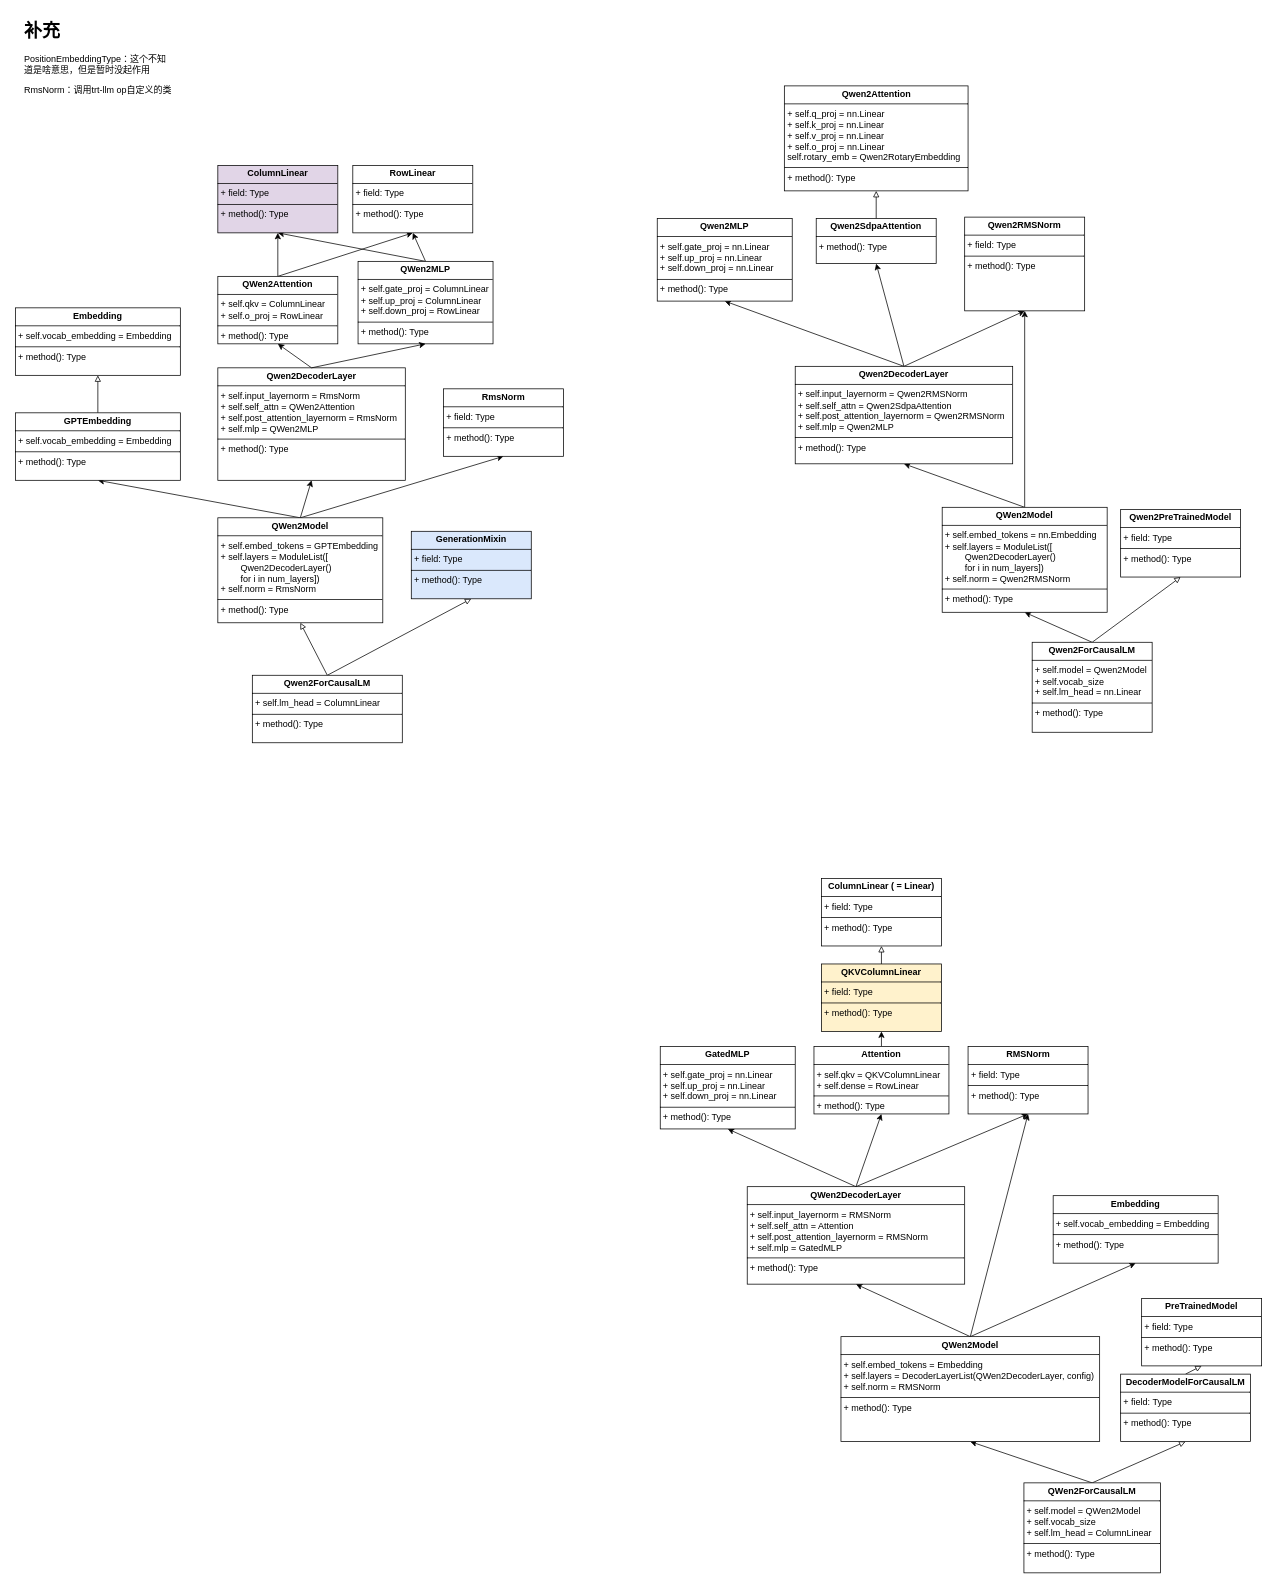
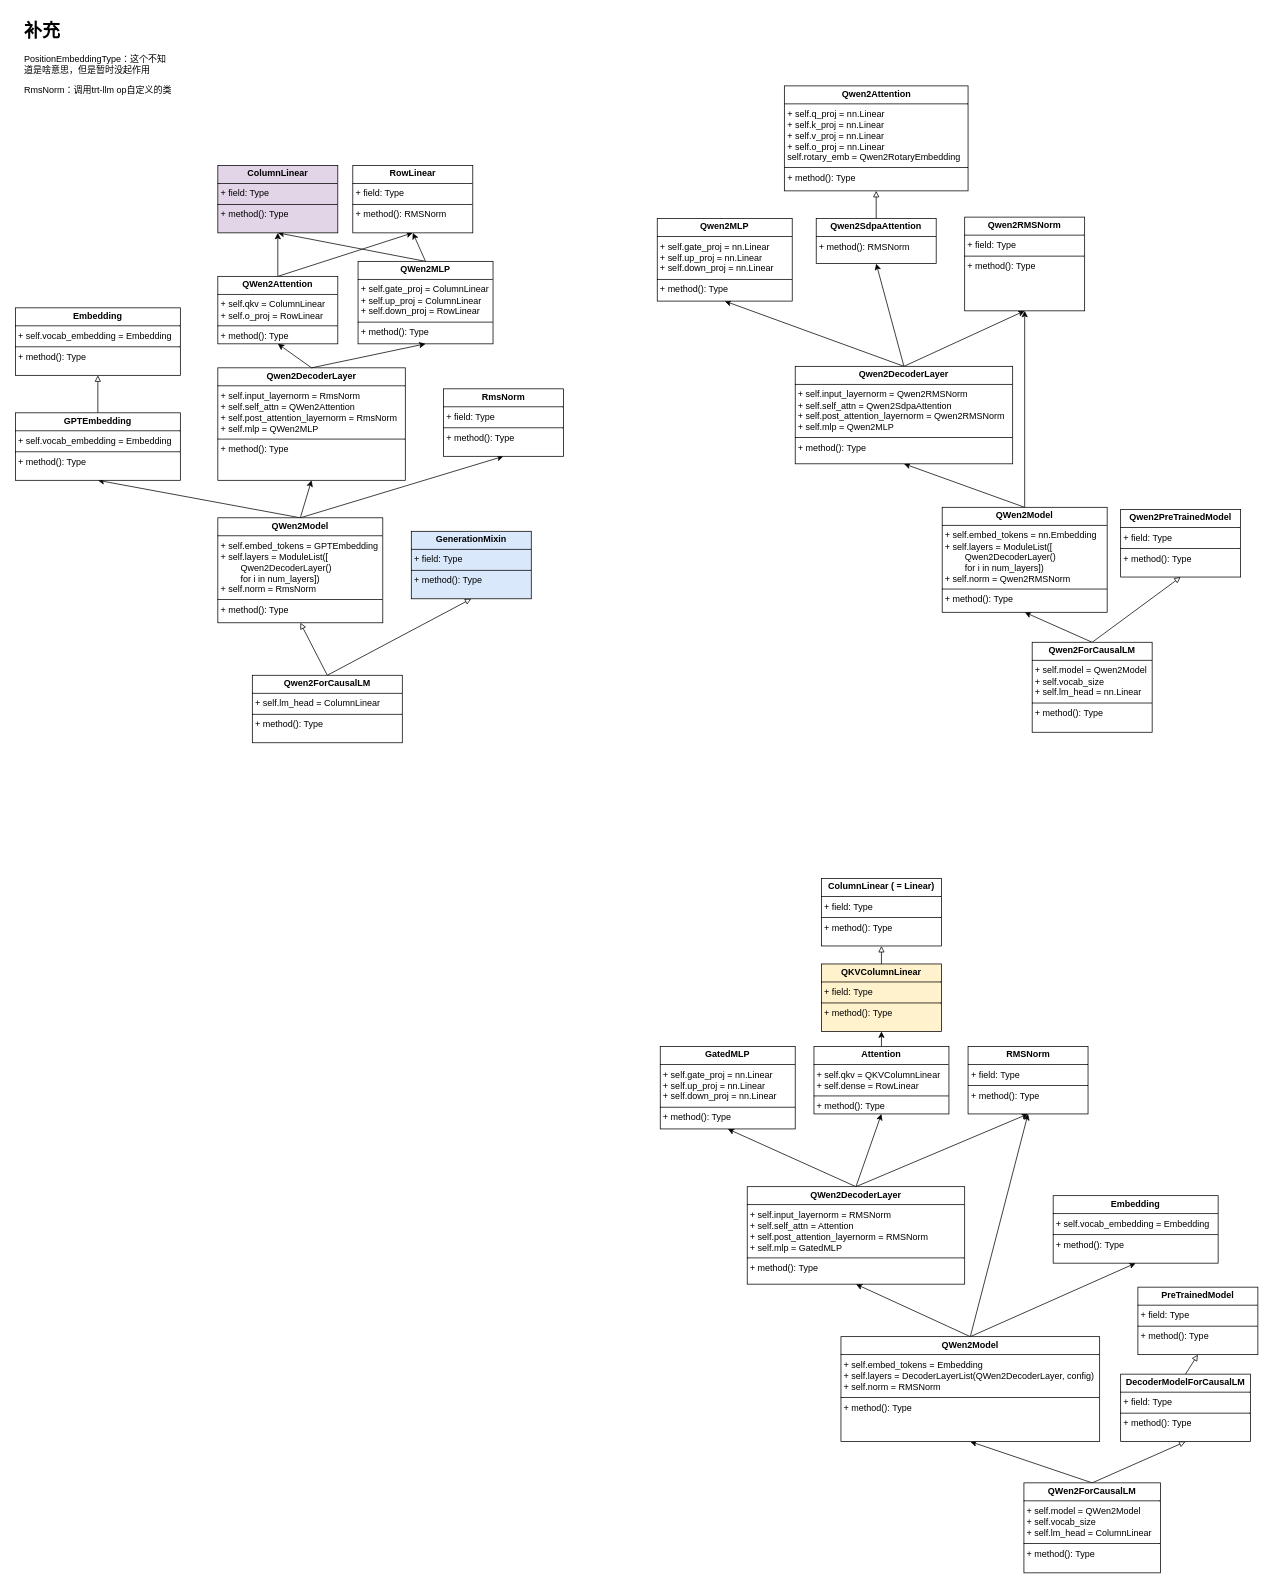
(390, 182) -> (397, 182)
(861, 229) -> (861, 229)
(1202, 1332) -> (1198, 1321)
